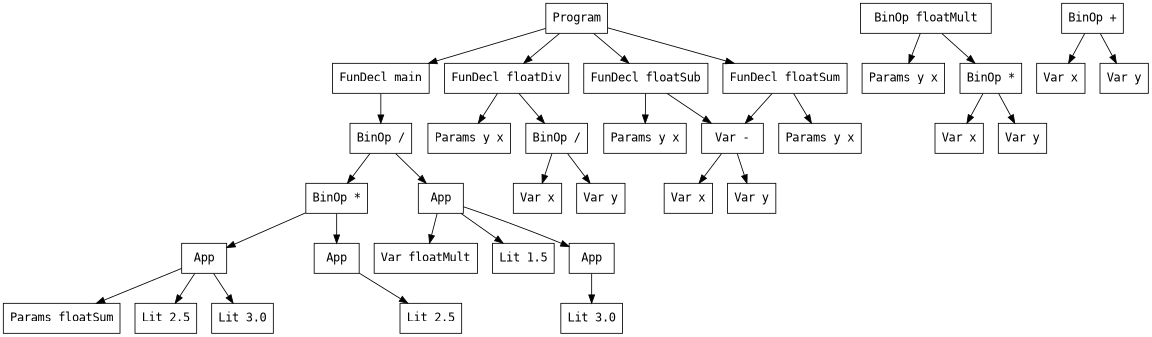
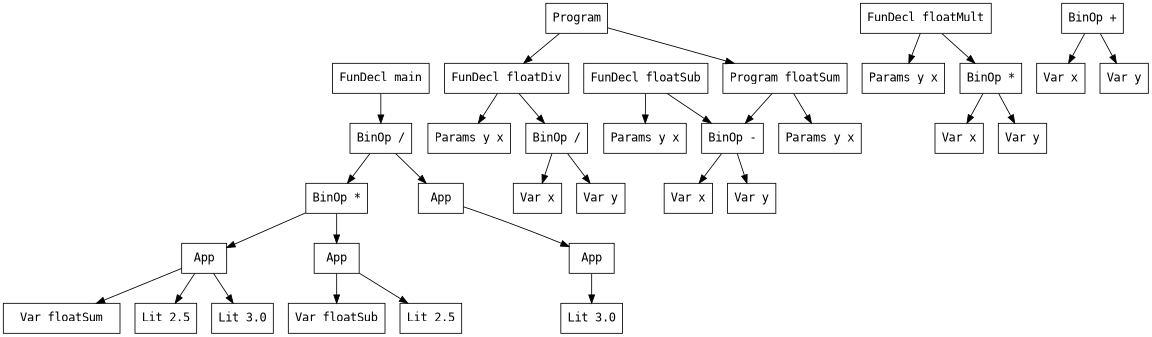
(926, 18) -> (926, 18)
(491, 45) -> none
(608, 46) -> none
(785, 78) -> (785, 78)
(732, 138) -> (732, 138)
(426, 258) -> none
(523, 258) -> none
(62, 318) -> (62, 318)
none -> (337, 318)
